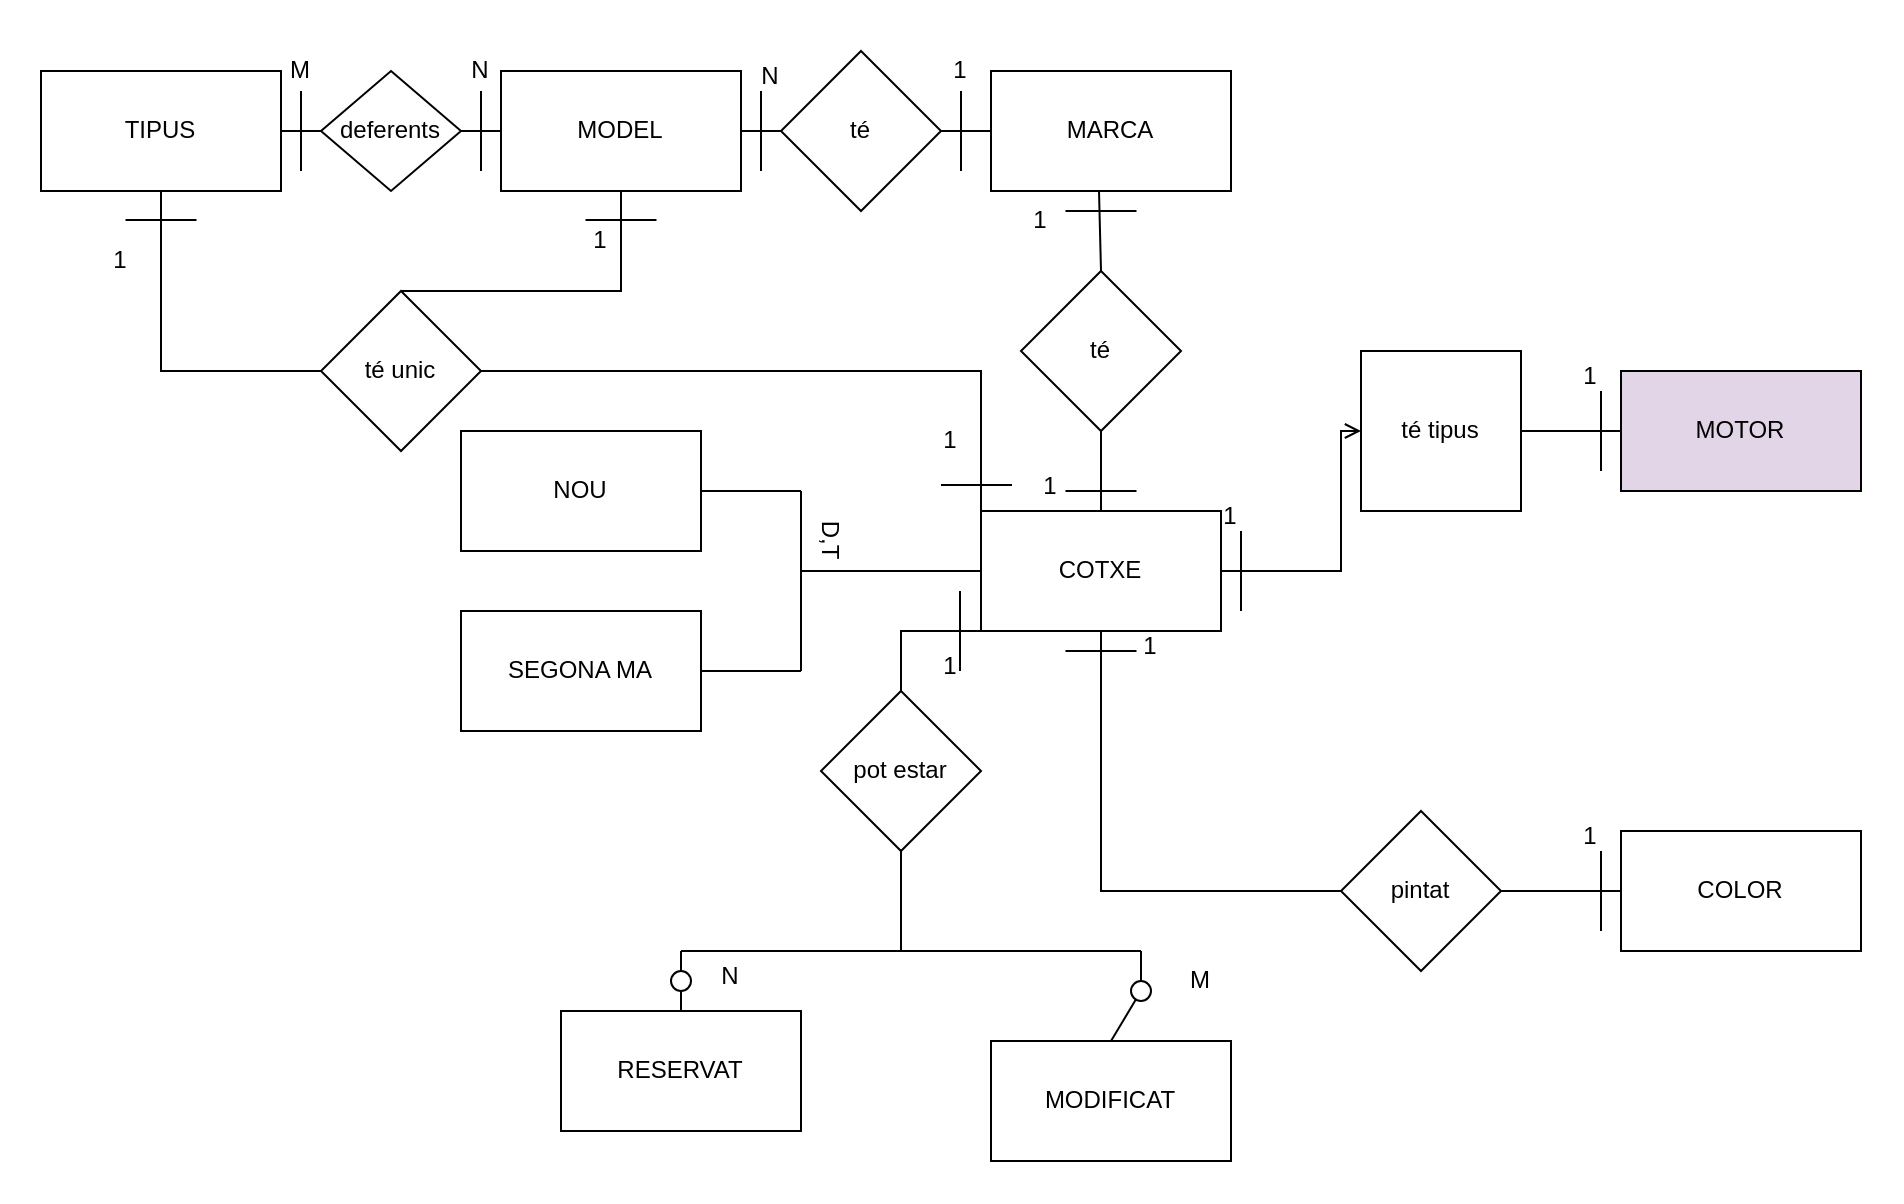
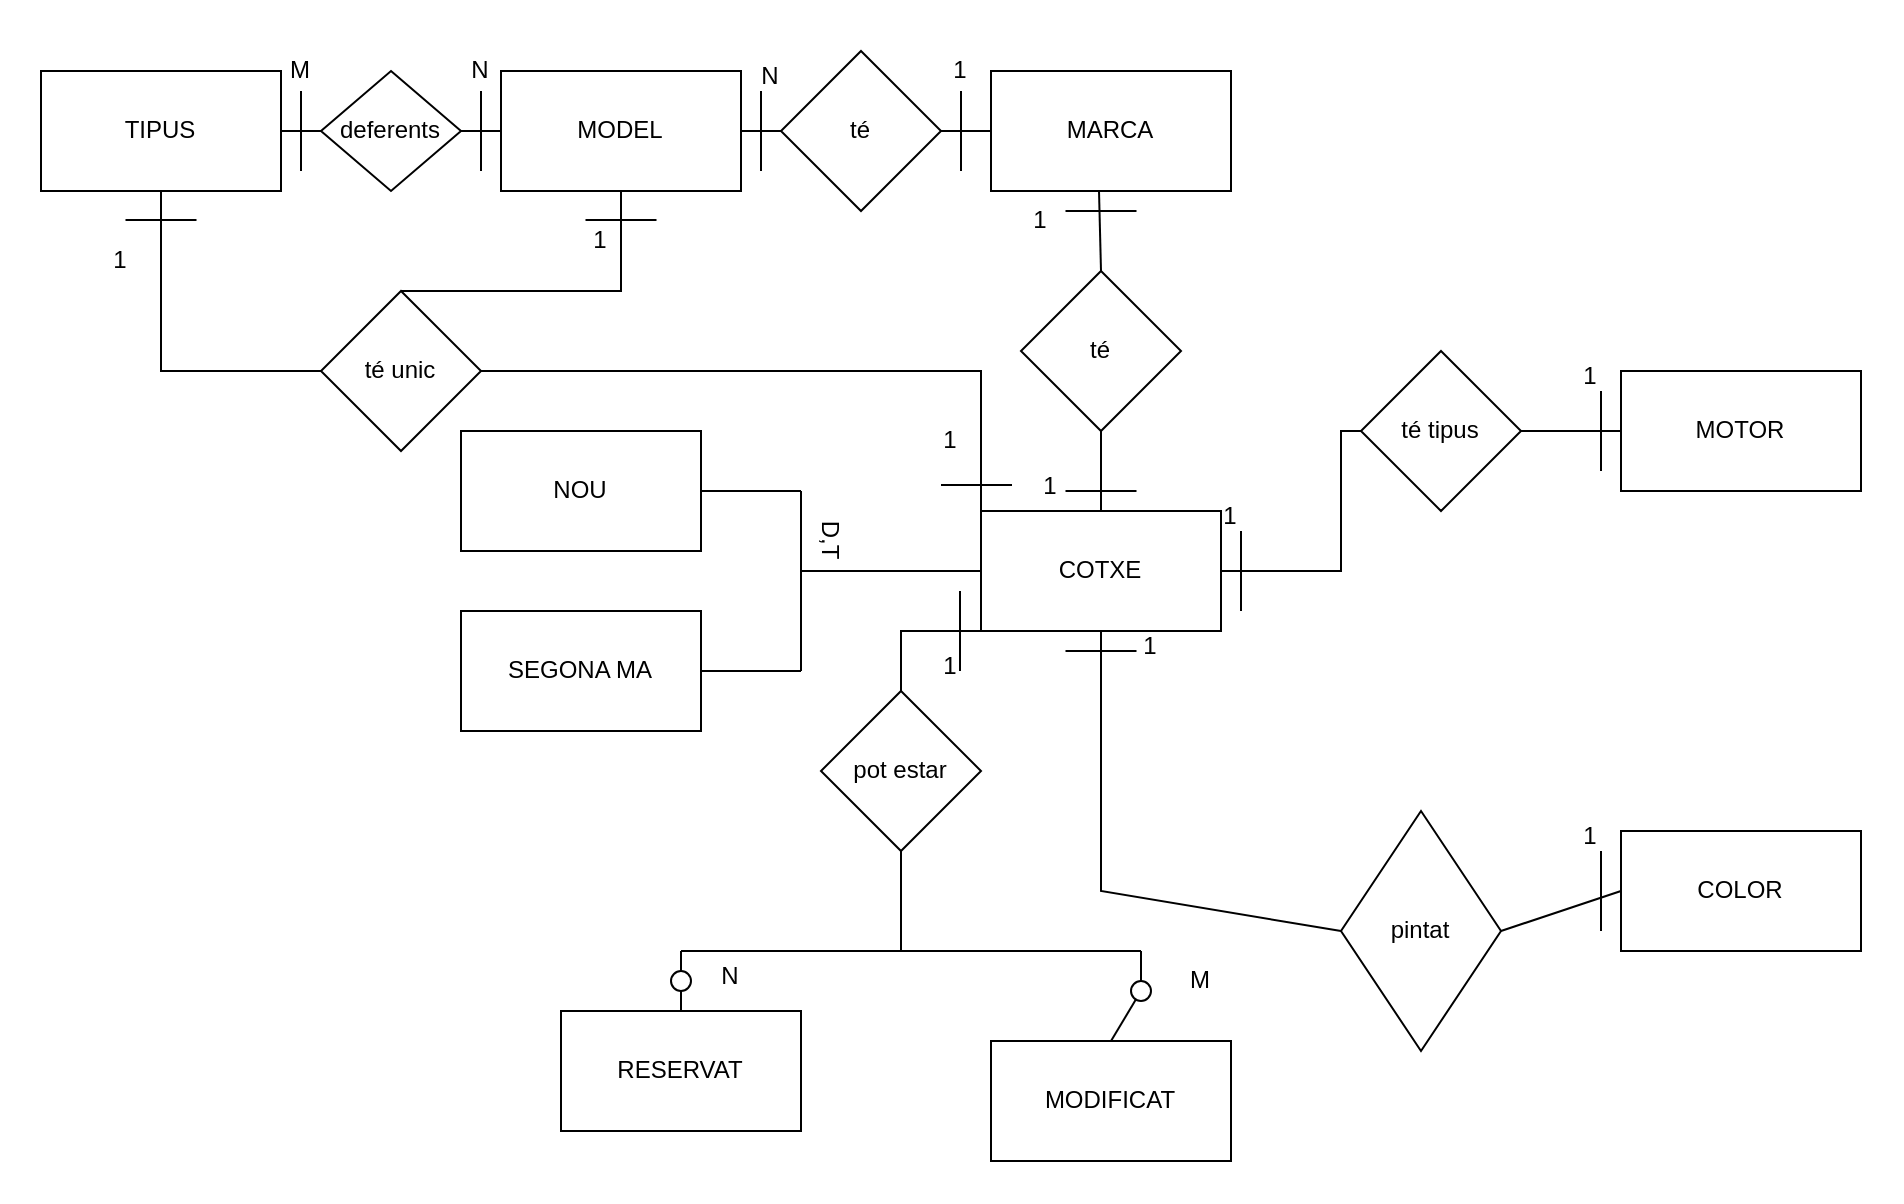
(1352, 431) -> (1355, 431)
(1441, 431) -> (1441, 431)
(1741, 431) -> (1741, 431)
(1421, 891) -> (1421, 931)
